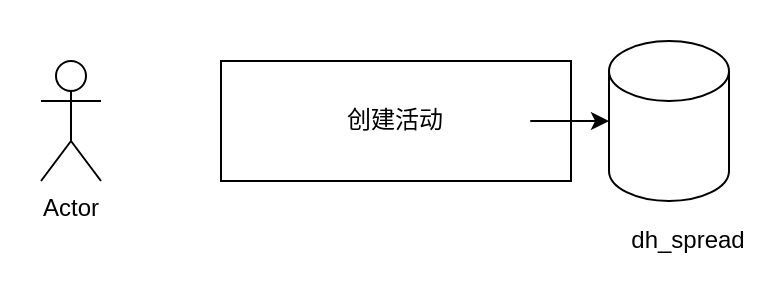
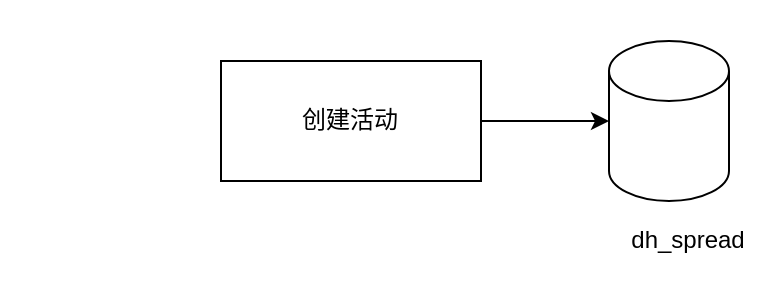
(71, 121) -> none
(396, 121) -> (351, 121)
